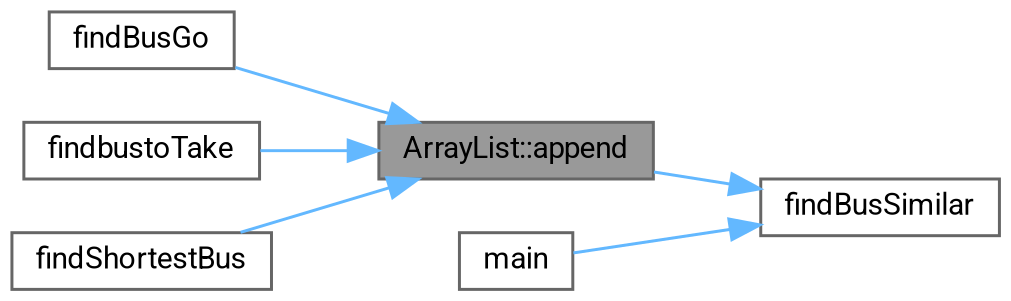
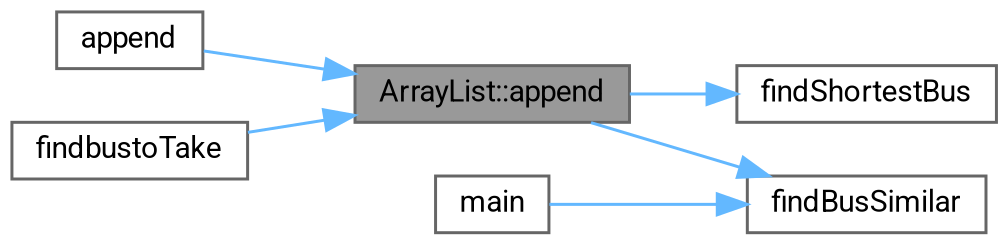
(142, 40) -> (130, 40)
(315, 210) -> (668, 94)
